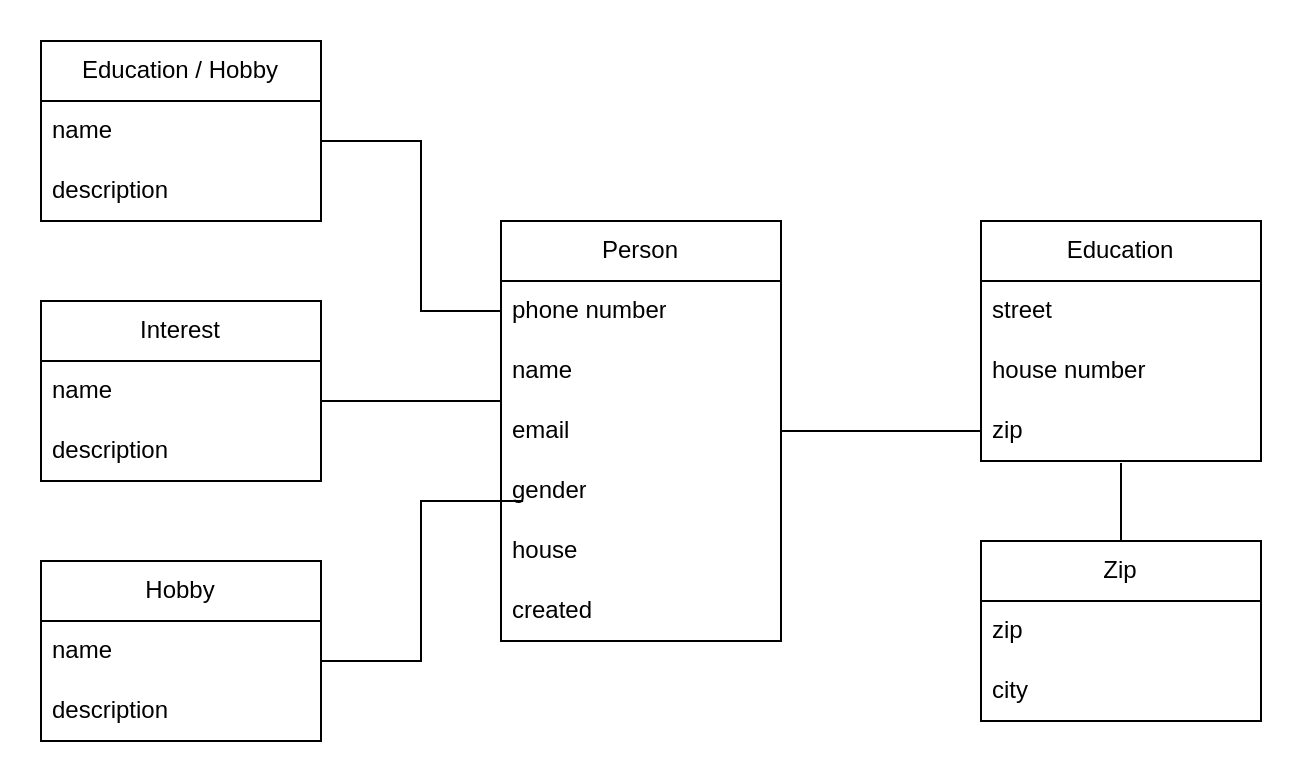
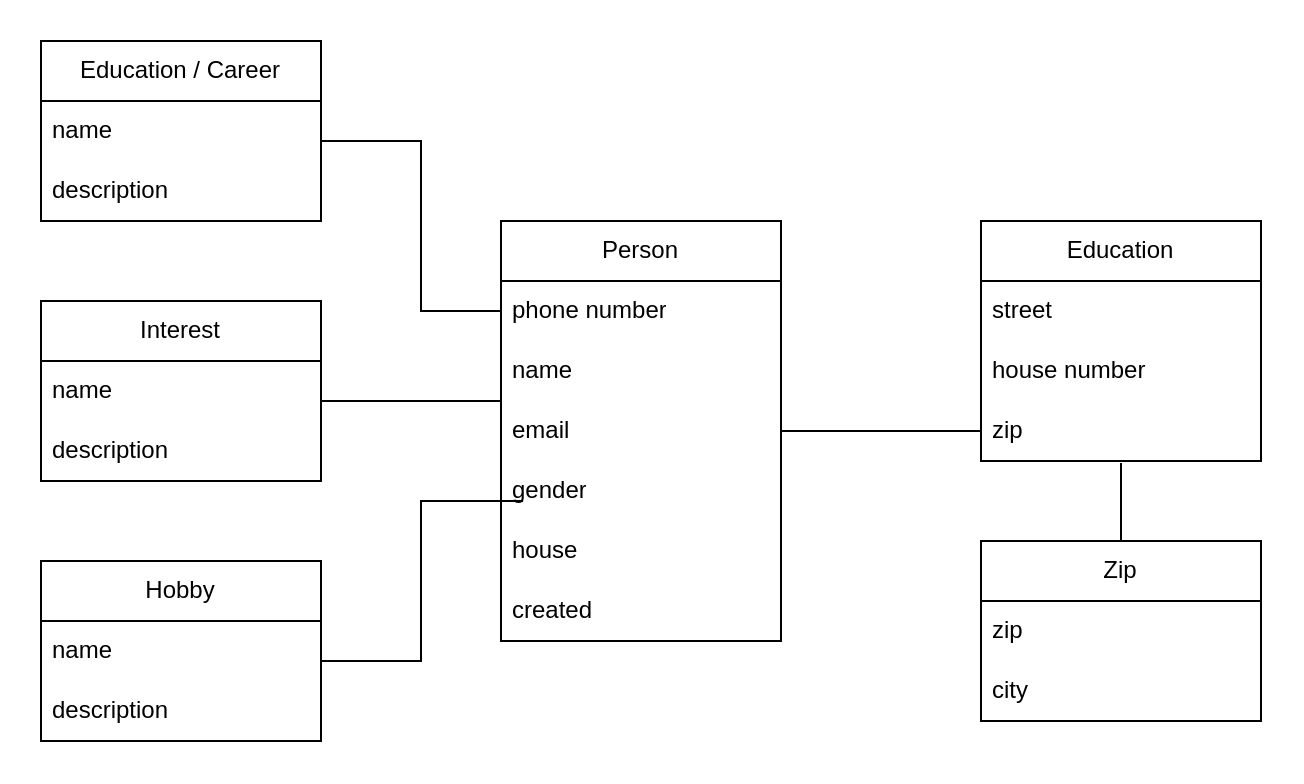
(181, 71) -> (181, 71)
